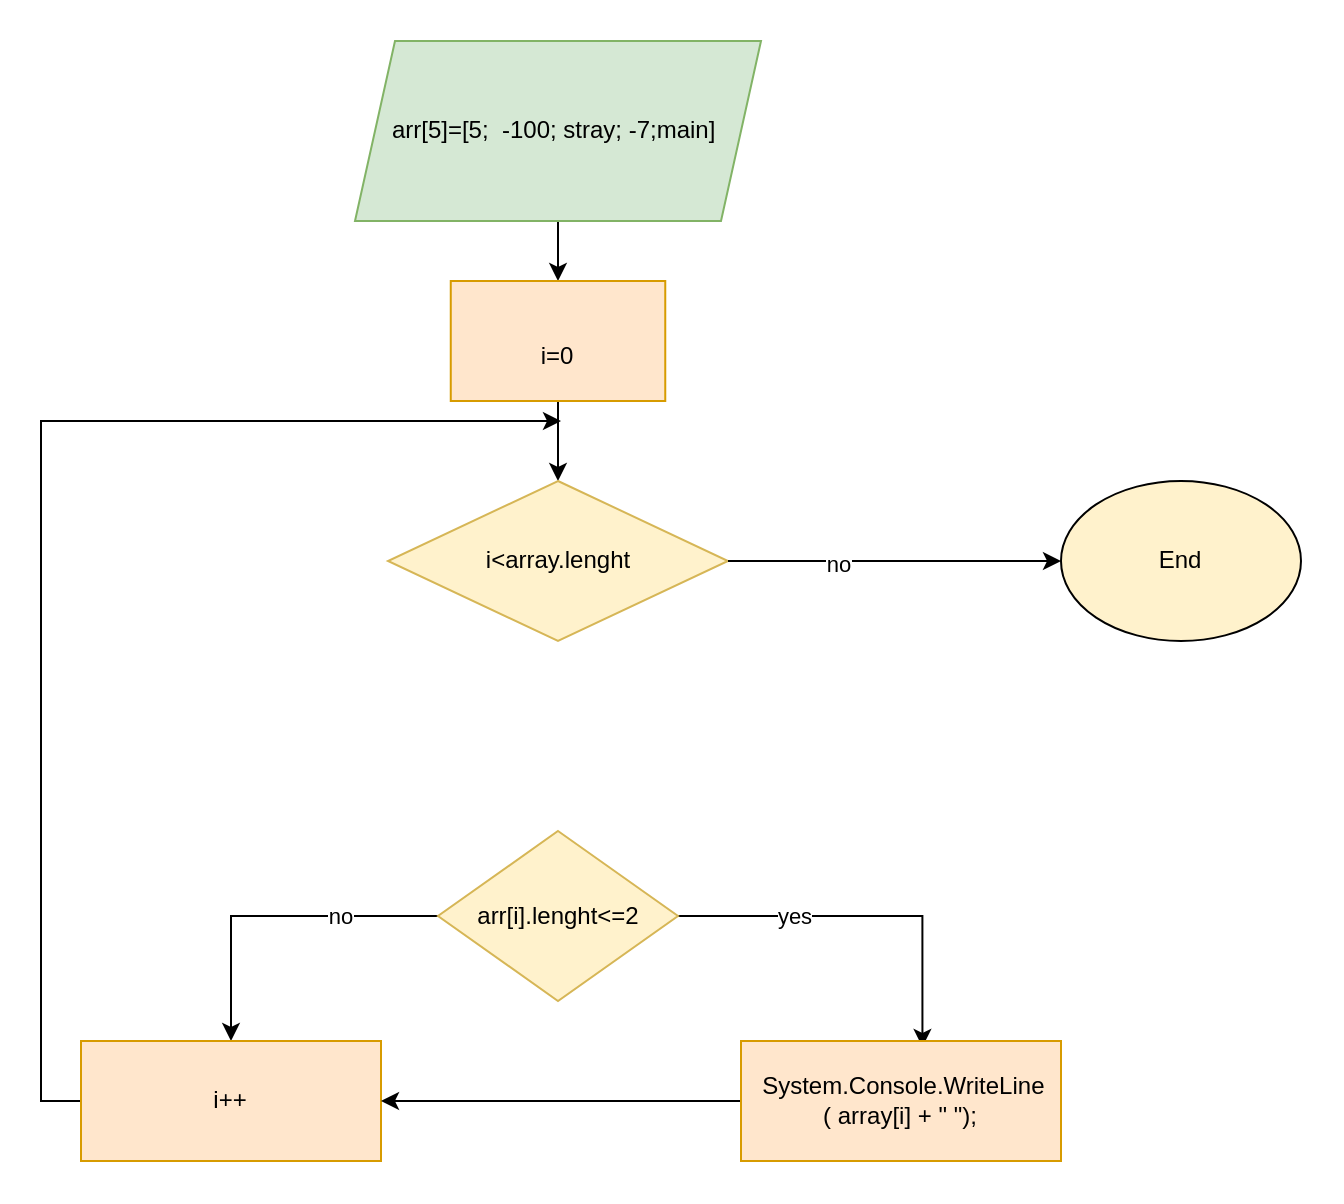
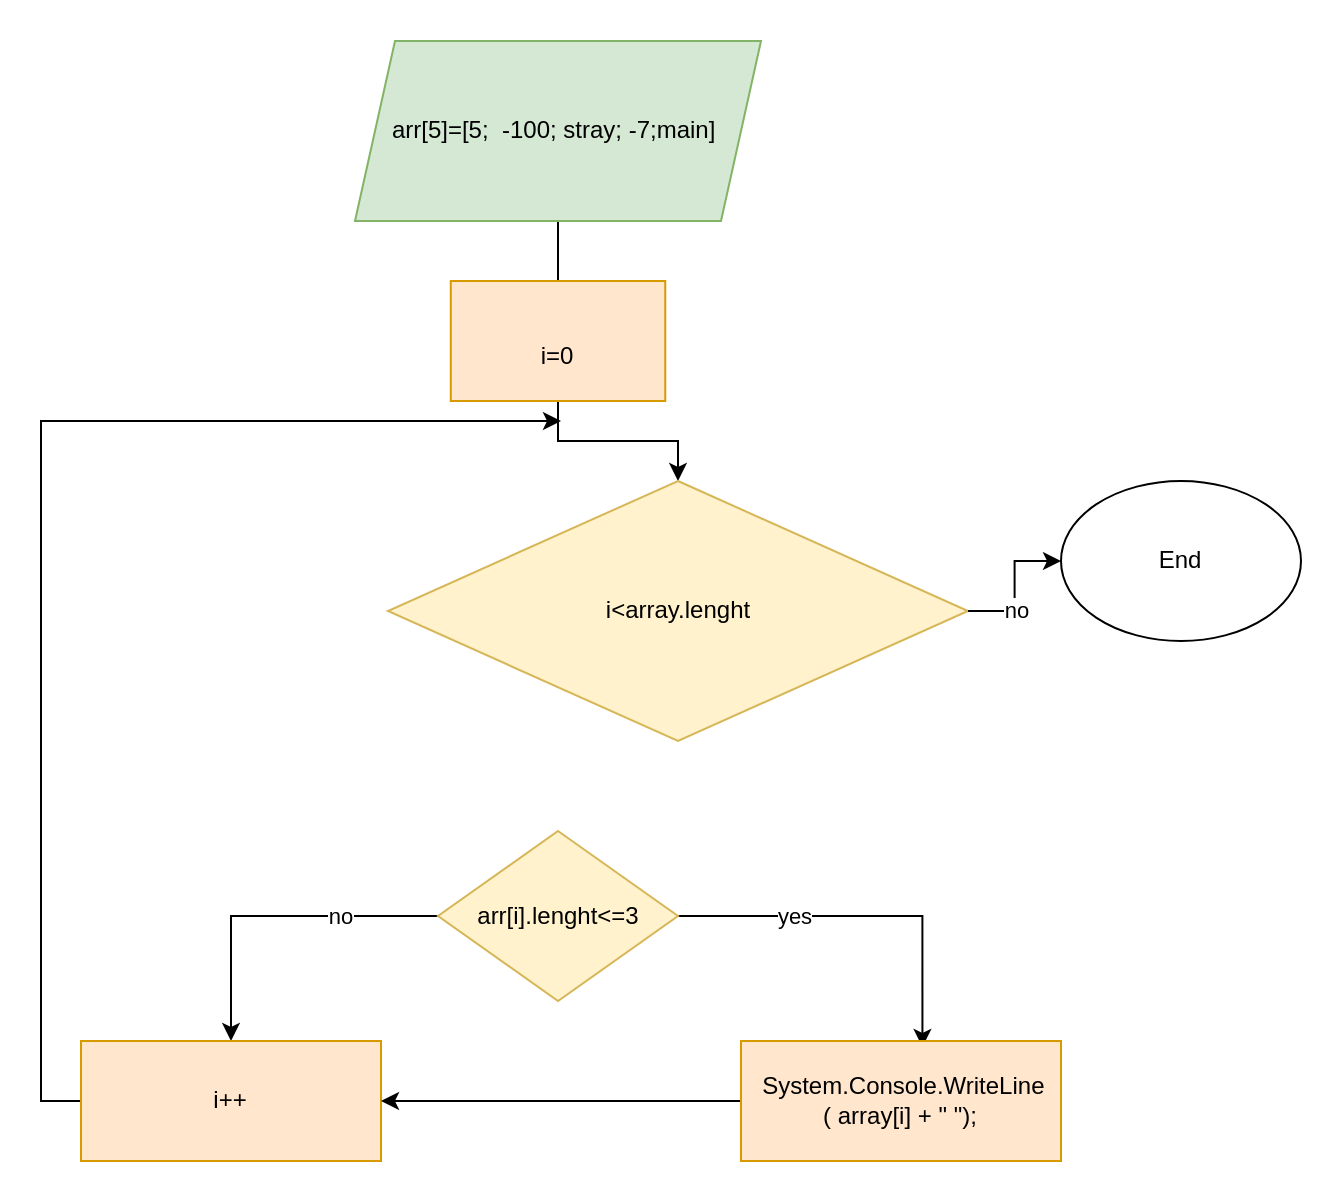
(558, 266) -> (558, 271)
(558, 561) -> (678, 611)
(1181, 561) -> (1181, 561)
(559, 917) -> (559, 917)
